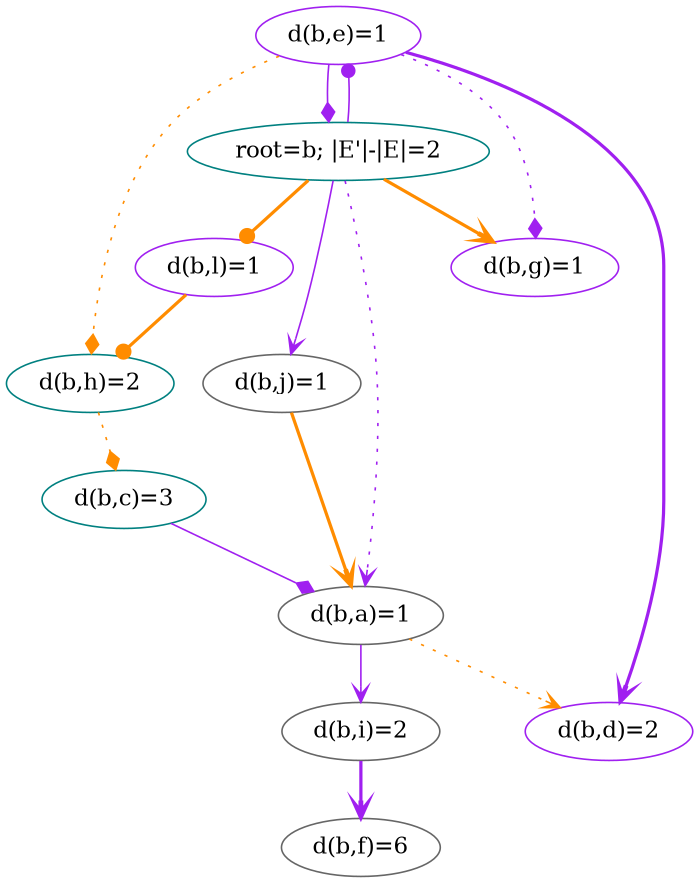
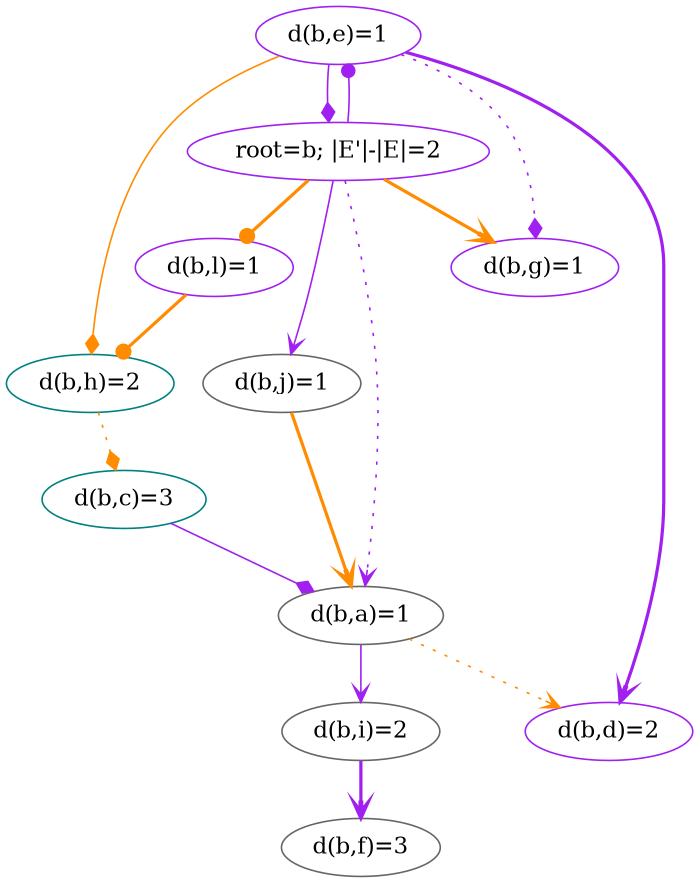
(338, 151) -> (338, 151)
(142, 164) -> (142, 164)
(361, 847) -> (361, 847)
